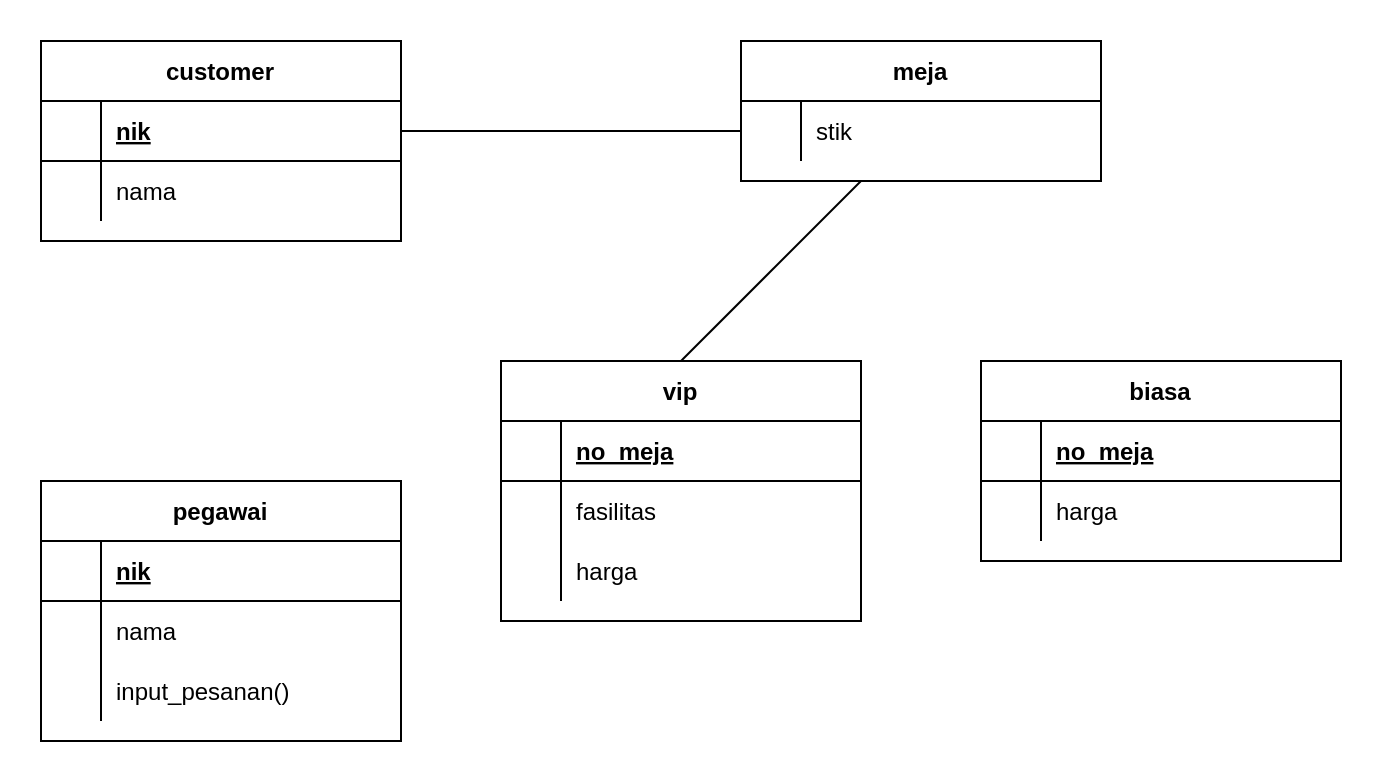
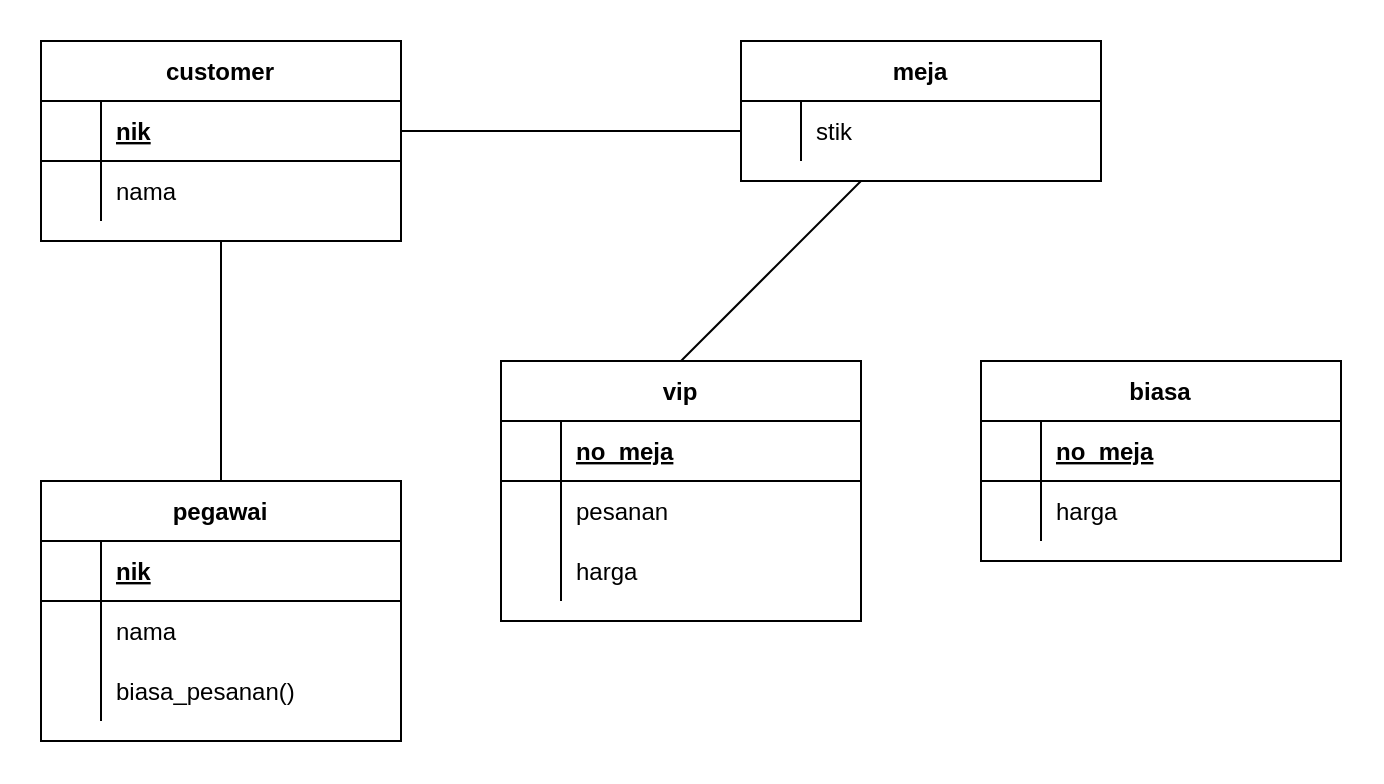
none -> (221, 363)
(627, 512) -> (623, 512)
(214, 692) -> (214, 692)
